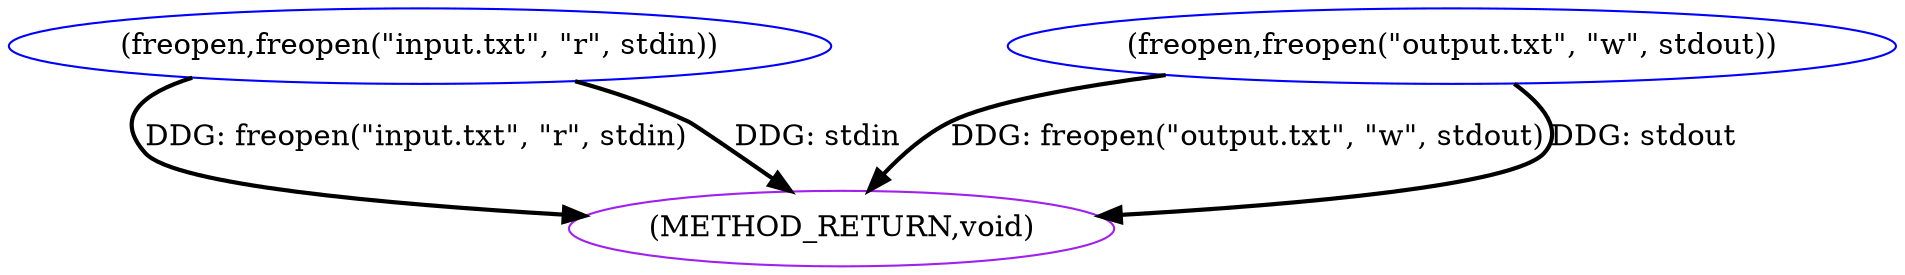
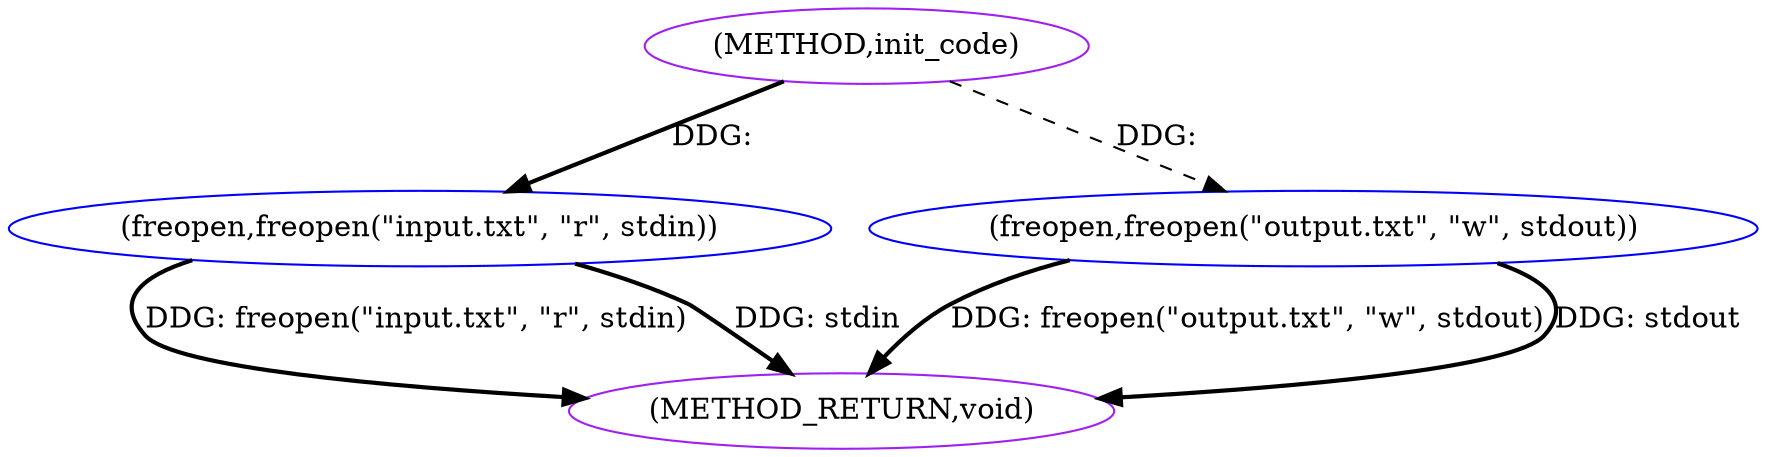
none -> (867, 46)
